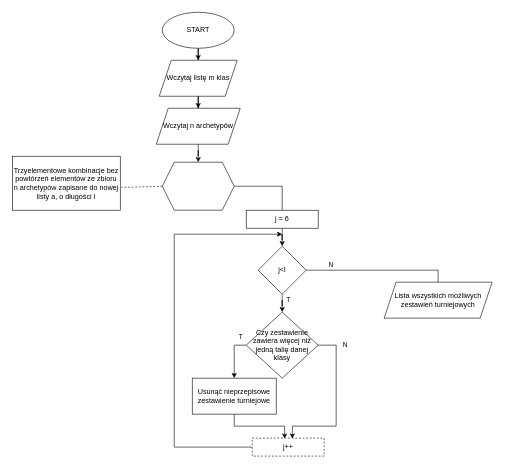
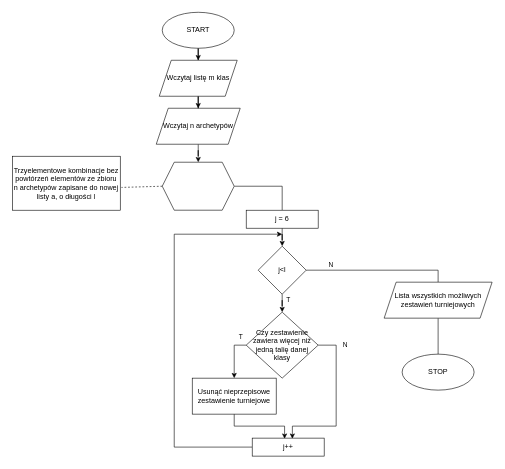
none -> (438, 336)
none -> (438, 372)
(288, 447) -> (288, 447)
